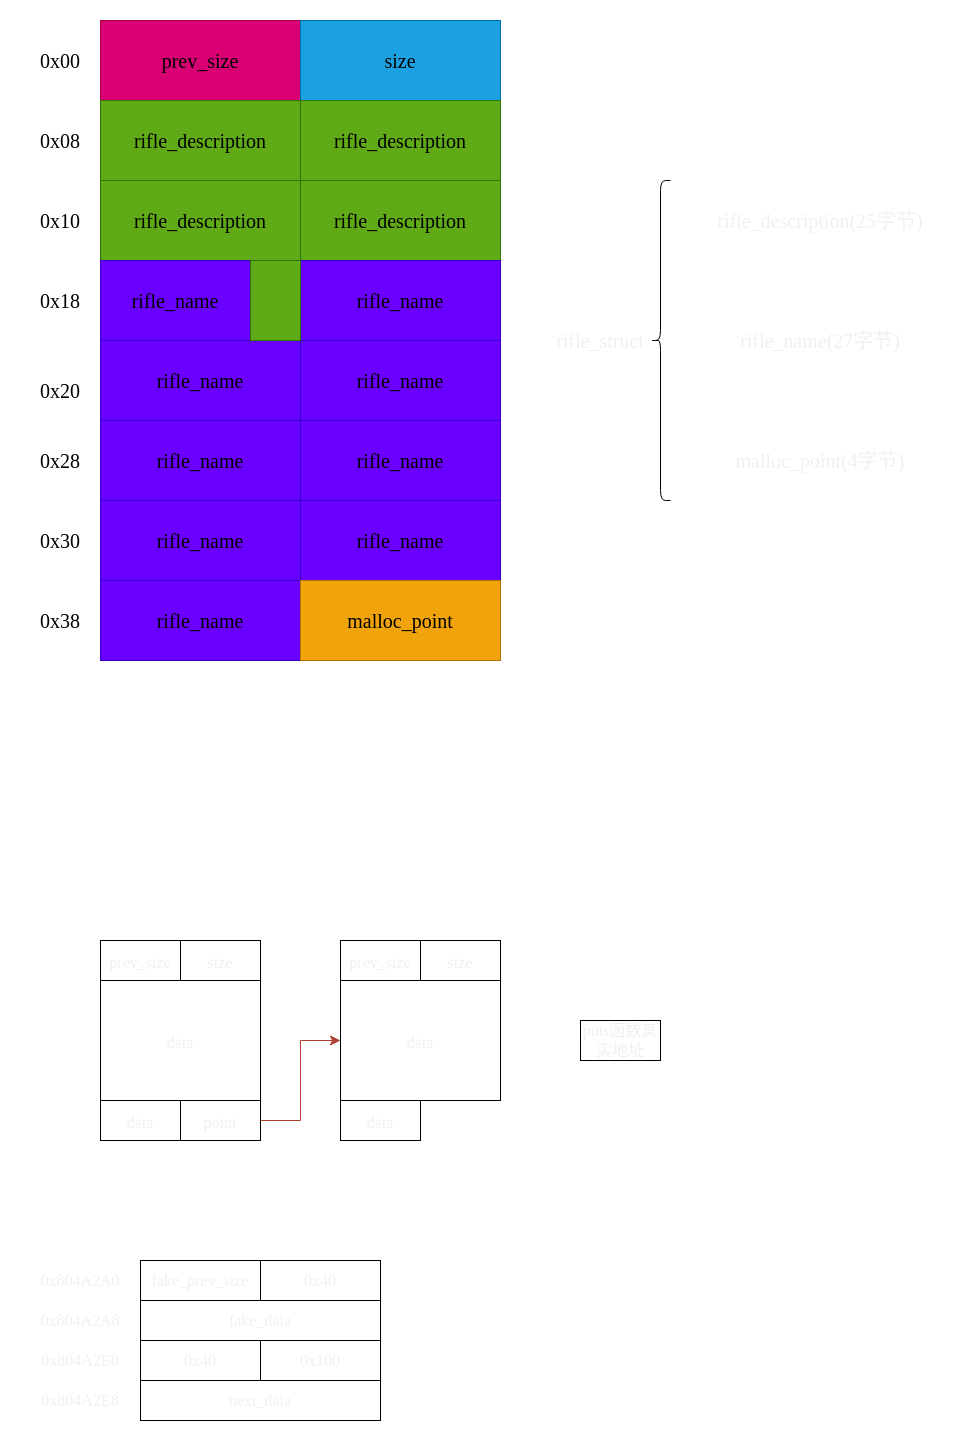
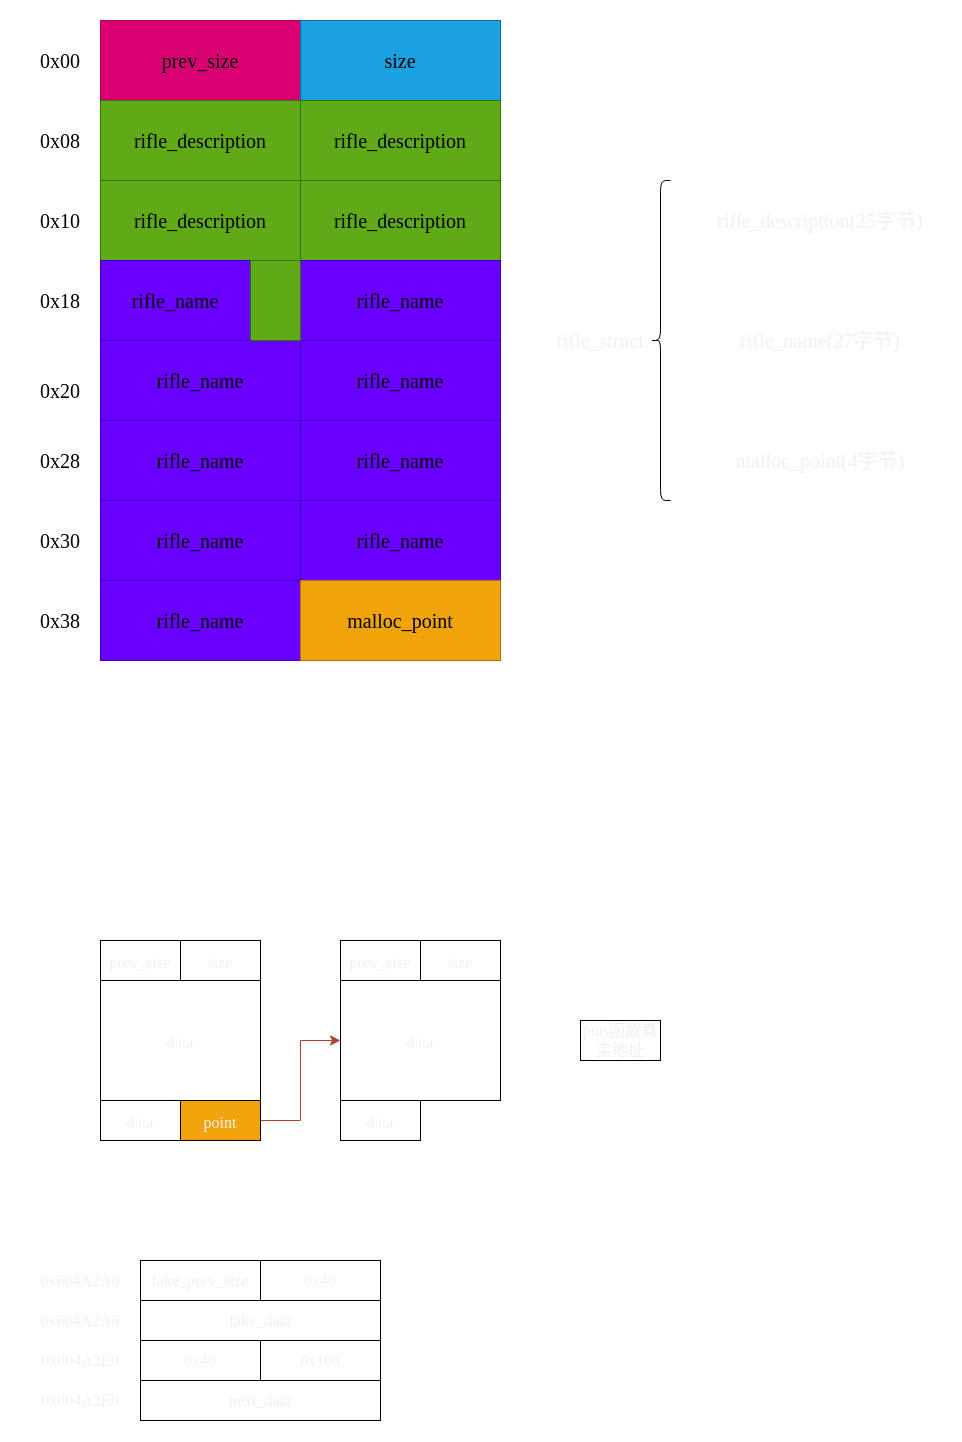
(221, 1121) -> (221, 1121)
